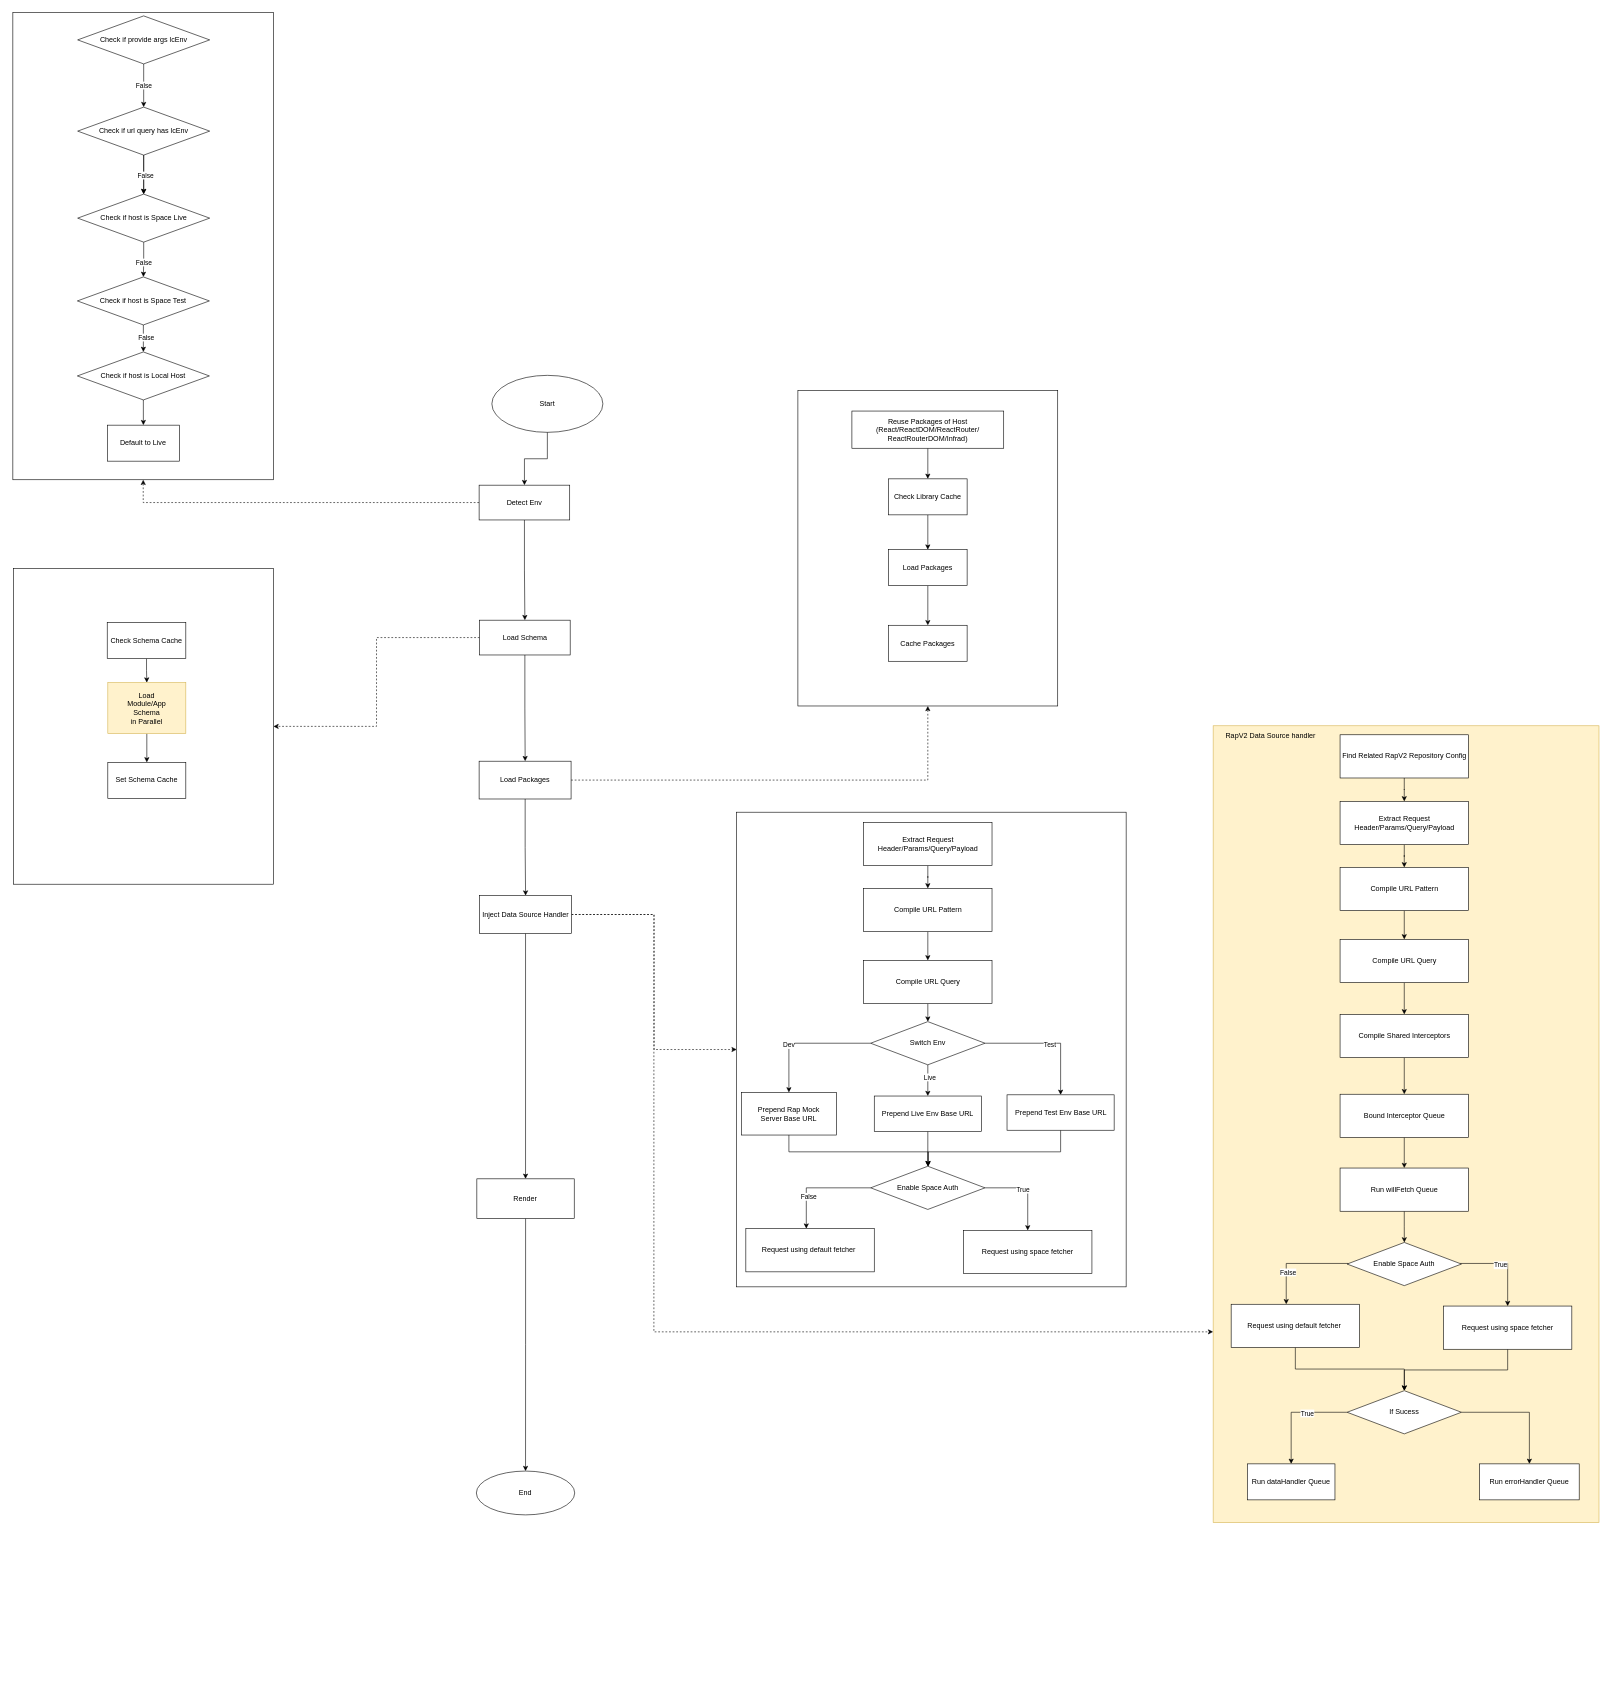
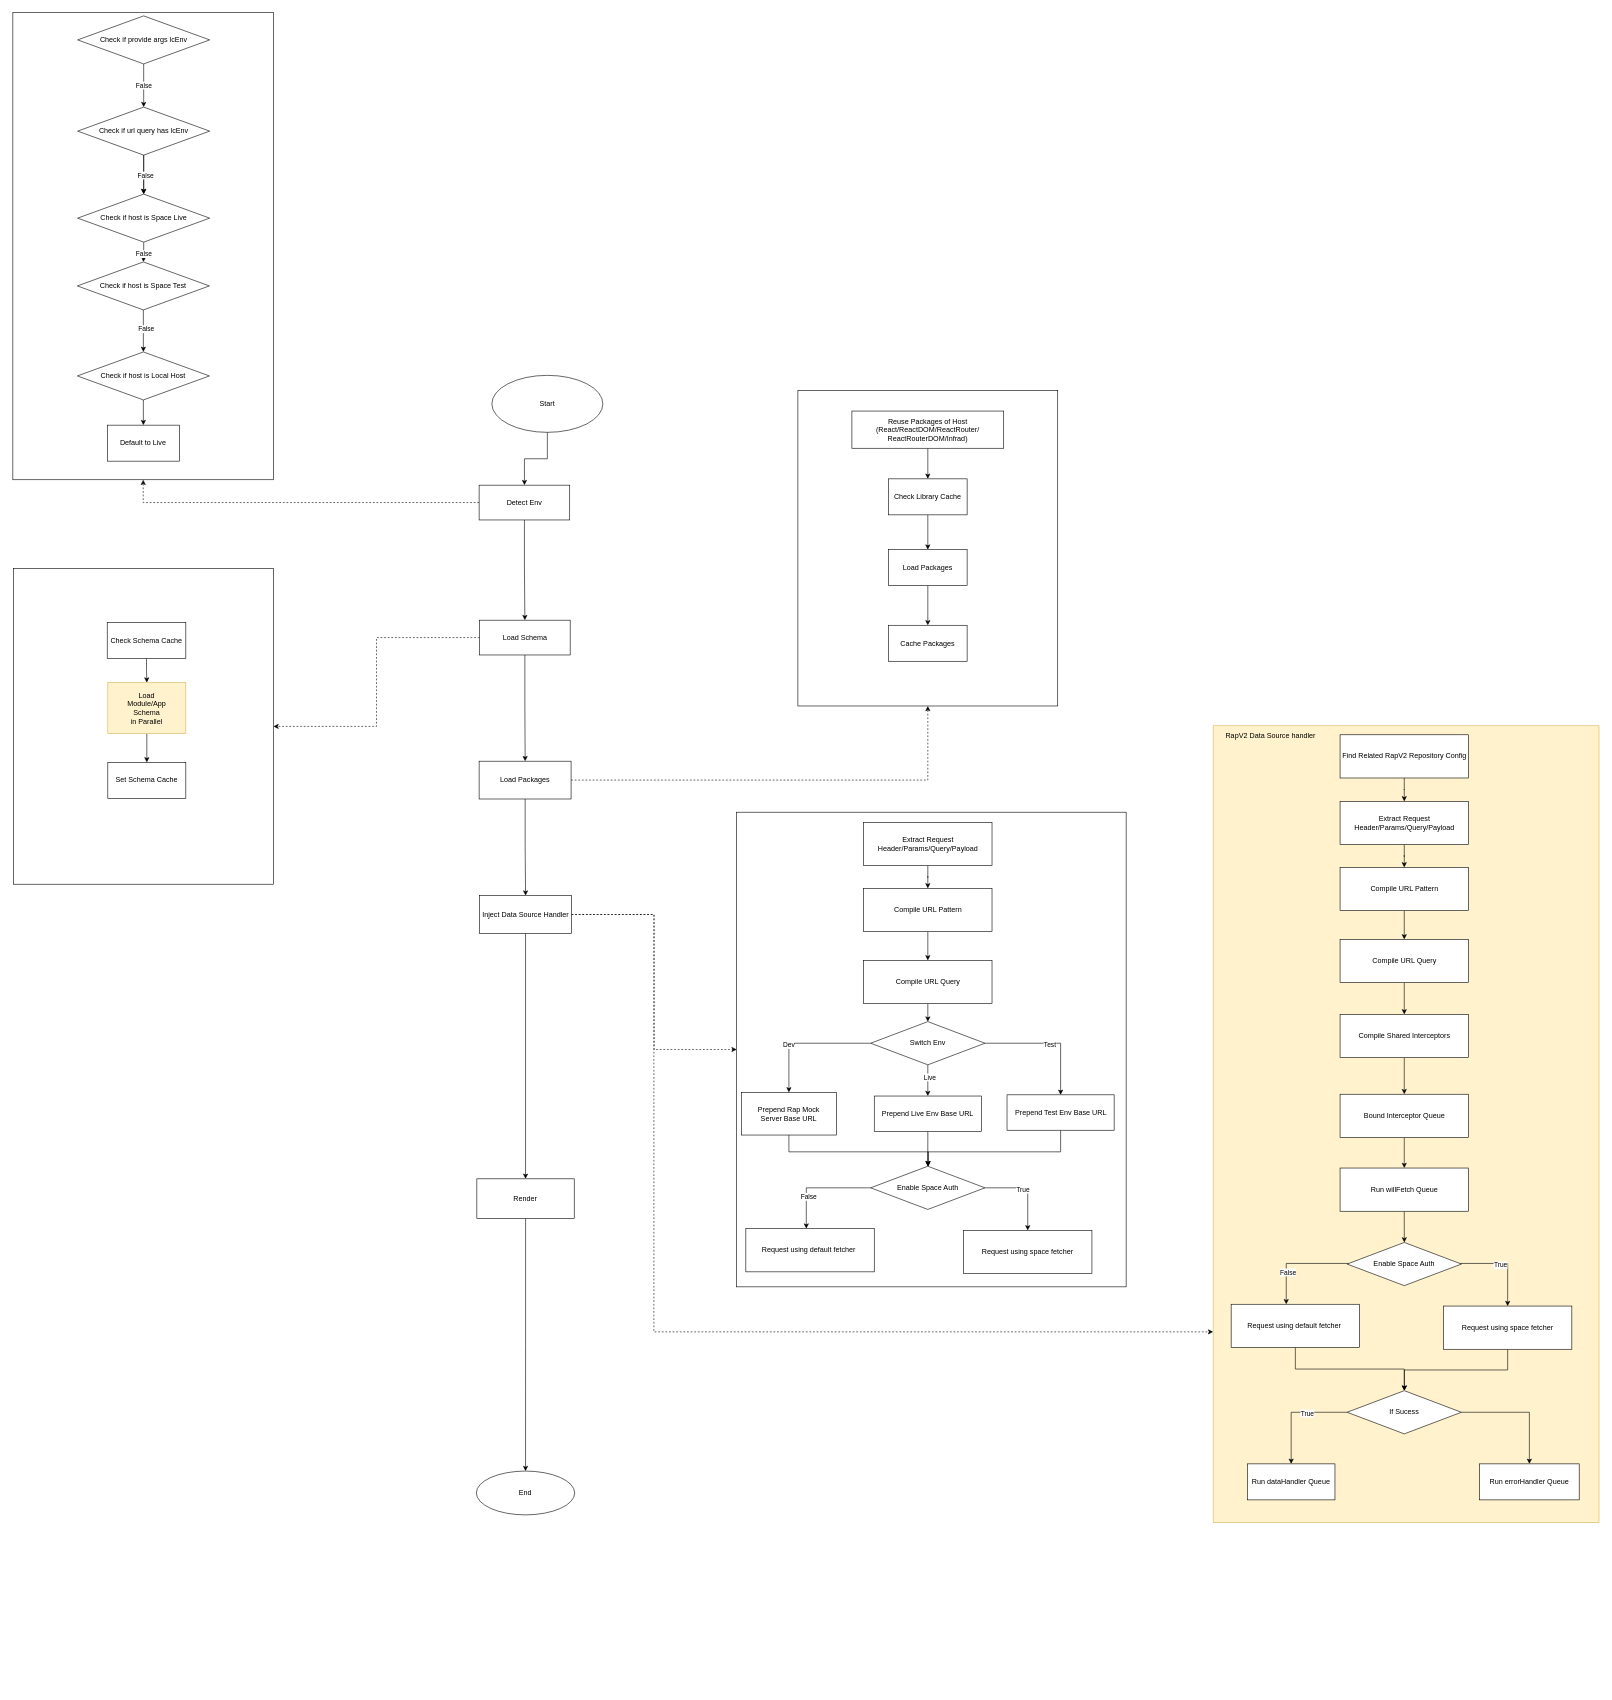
(143, 301) -> (143, 286)
